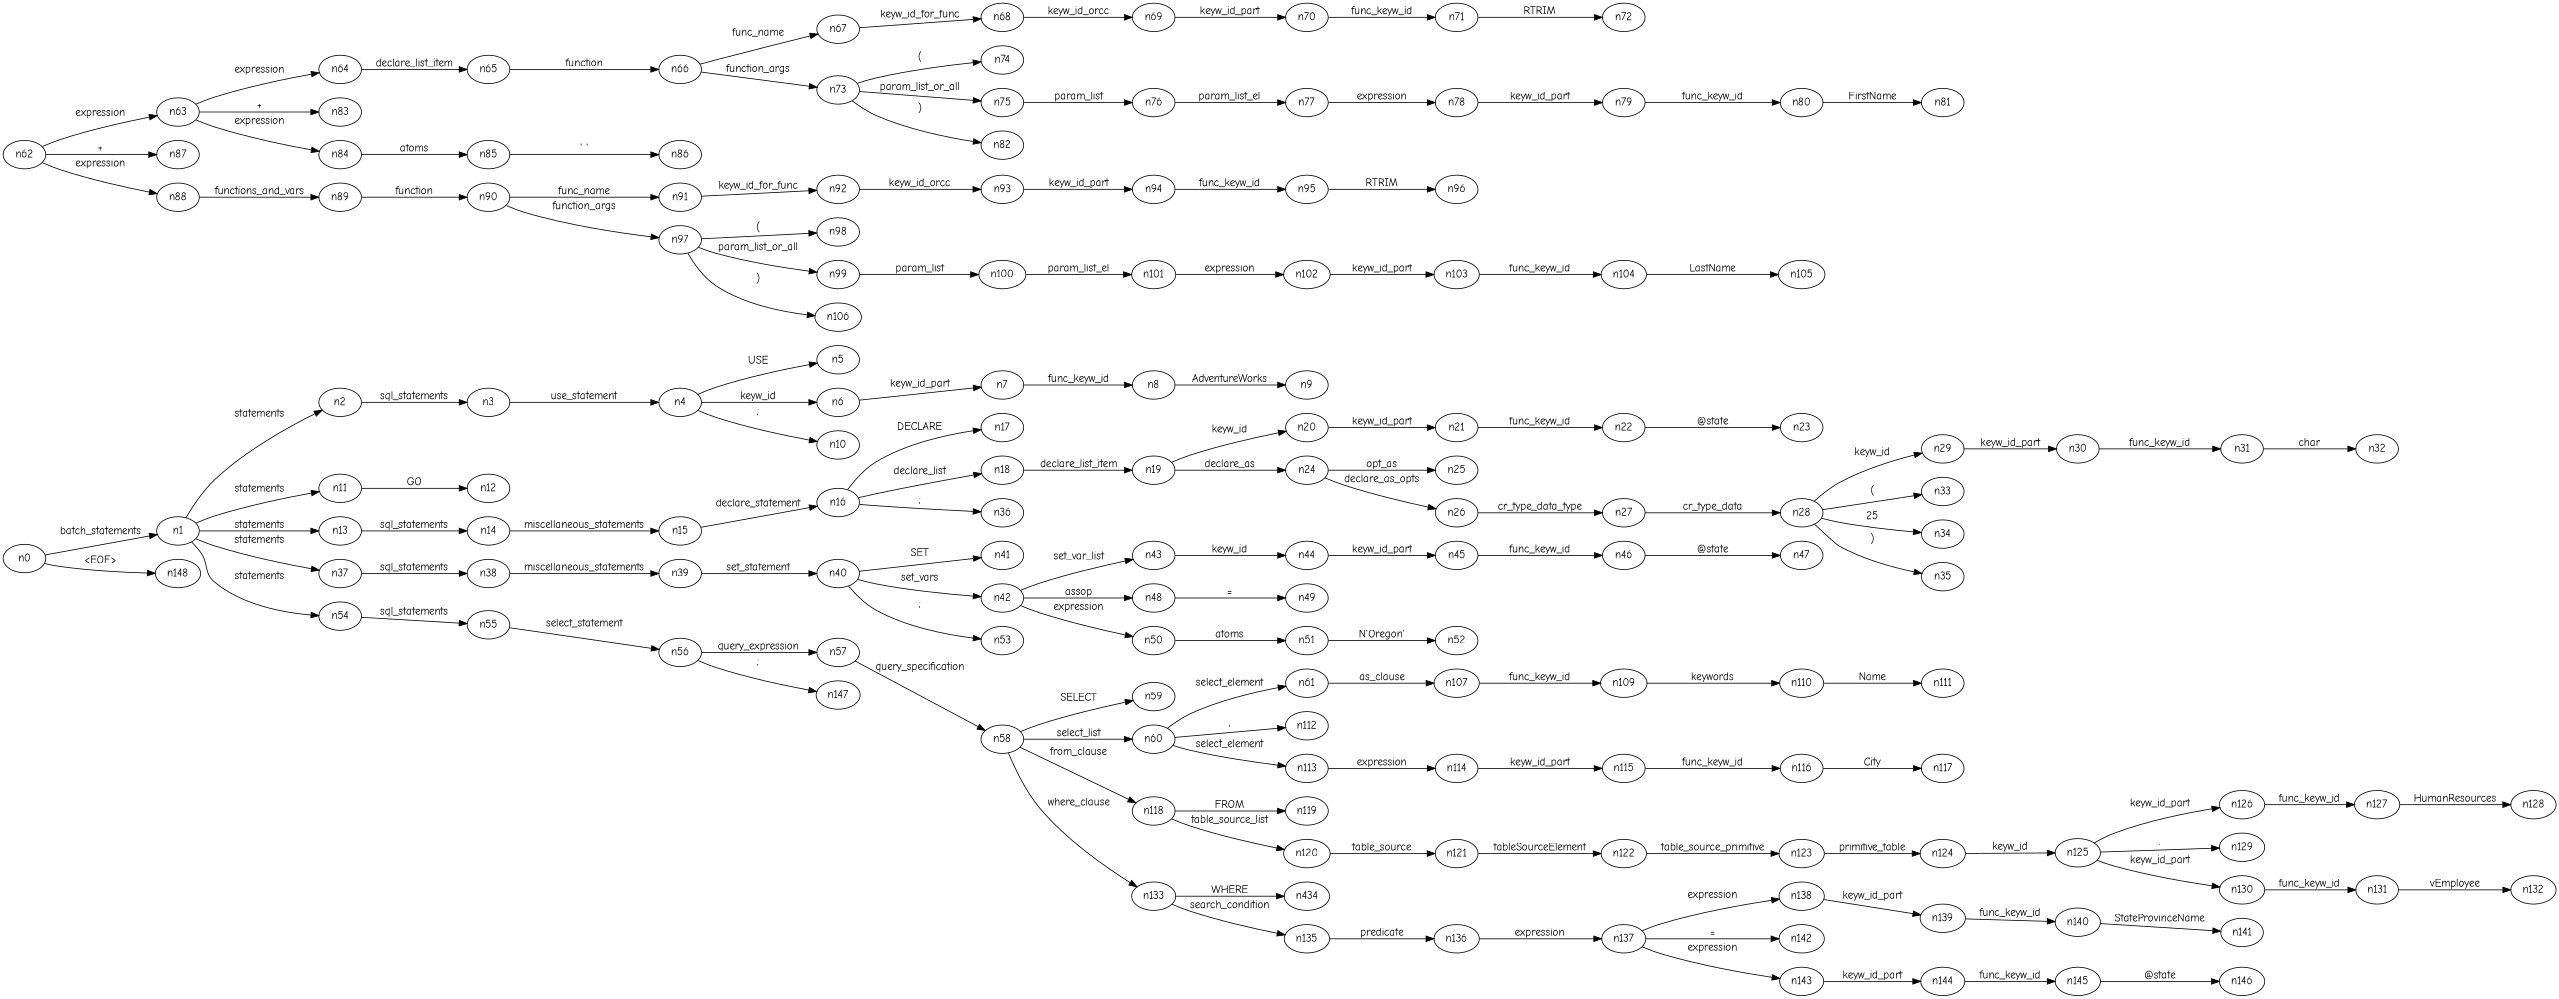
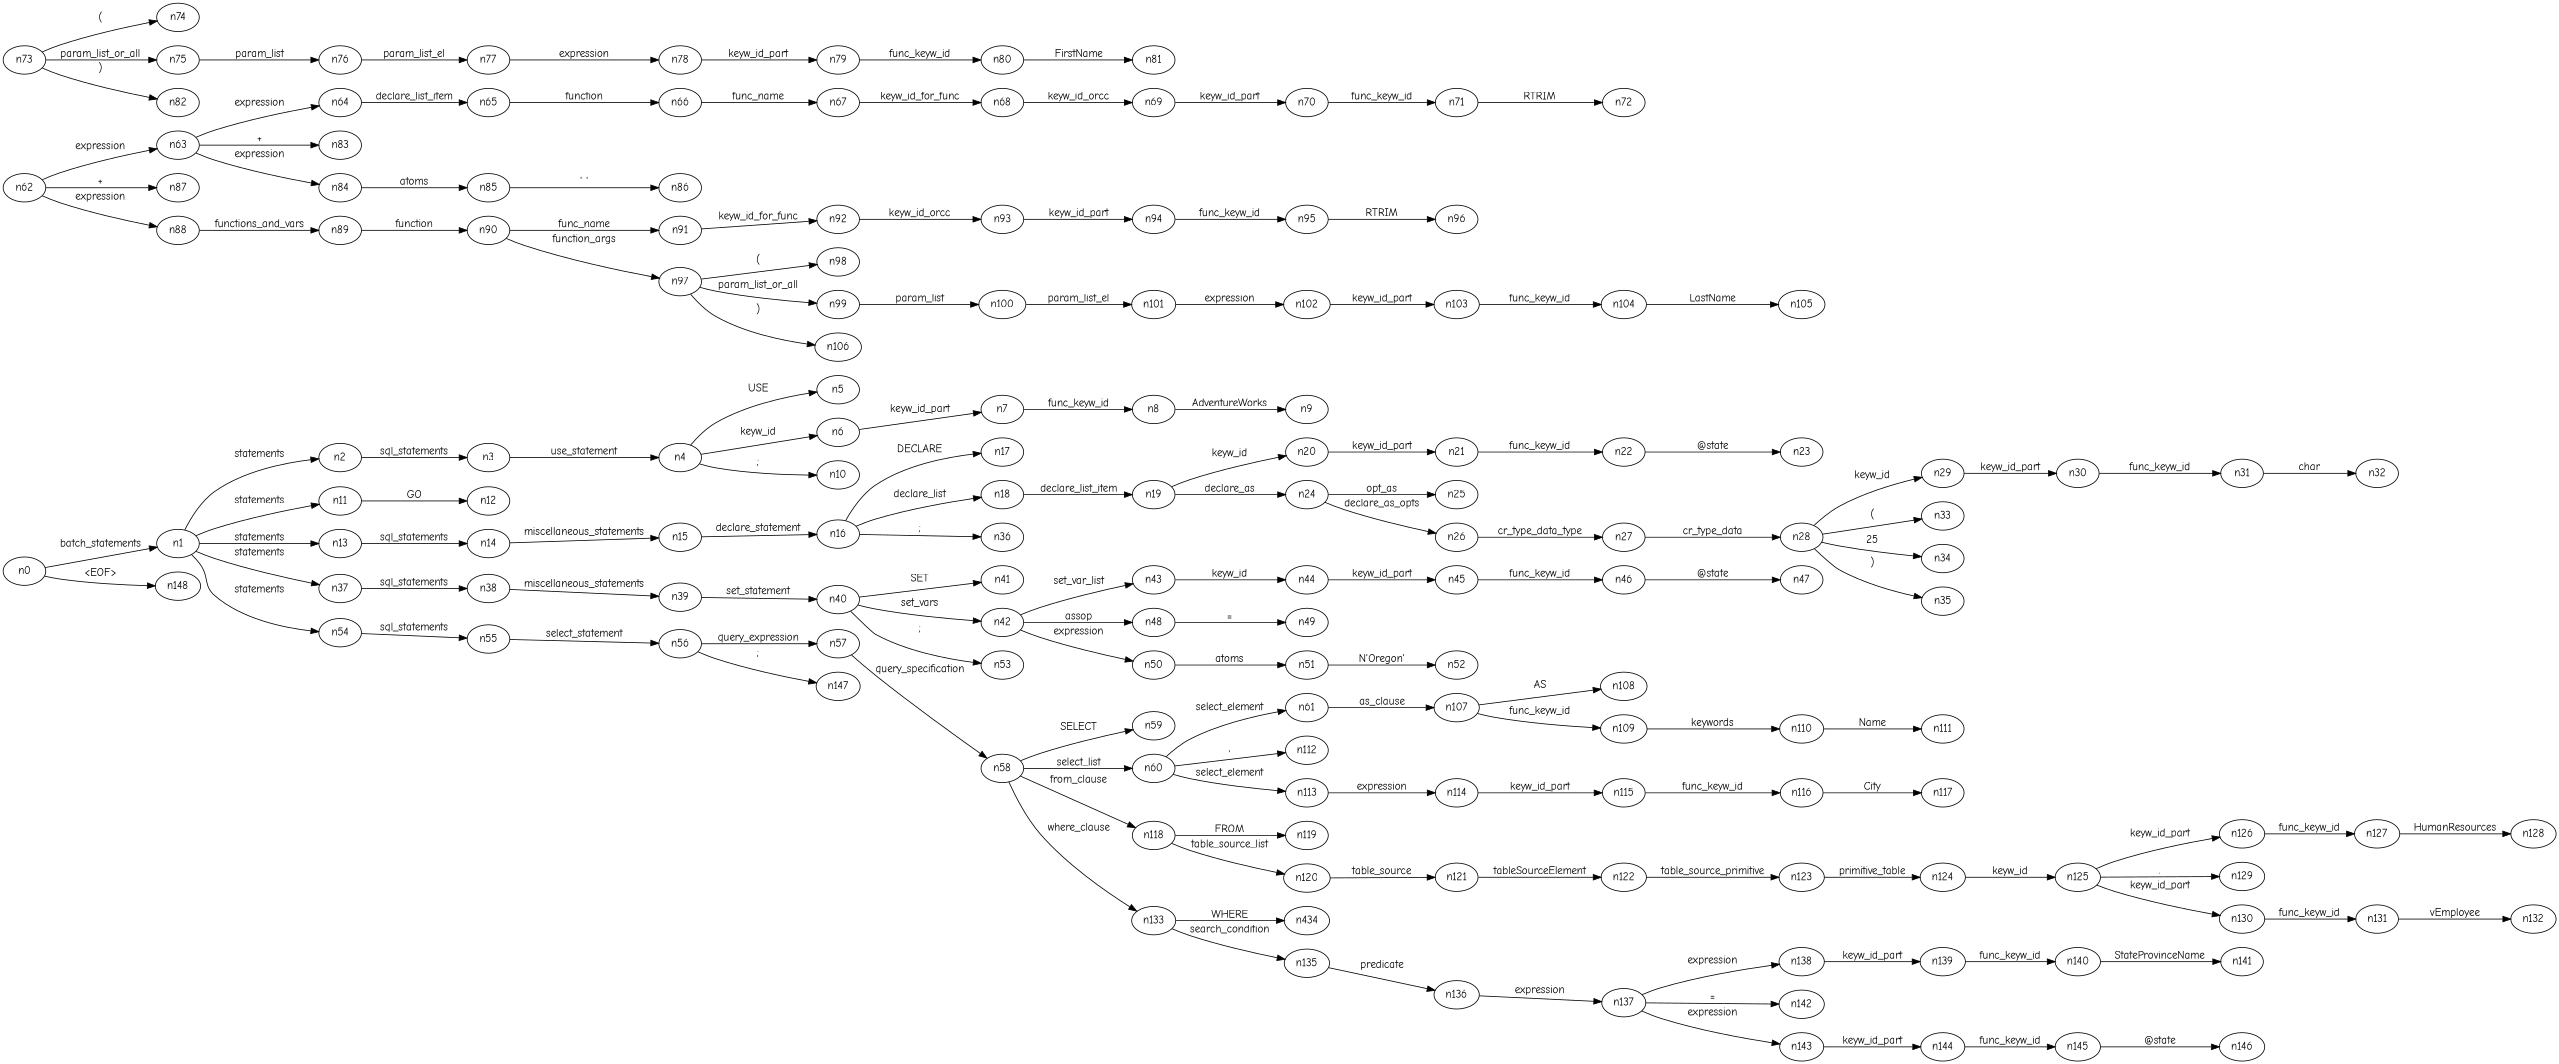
(755, 79) -> none
none -> (1624, 686)
